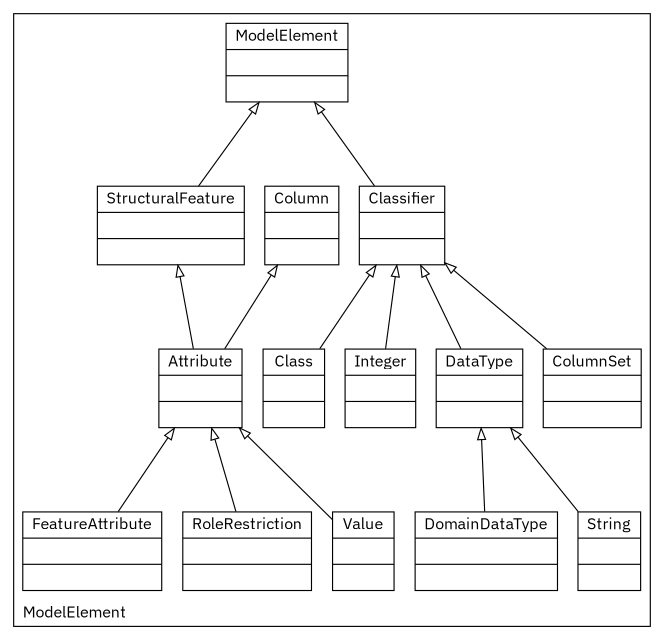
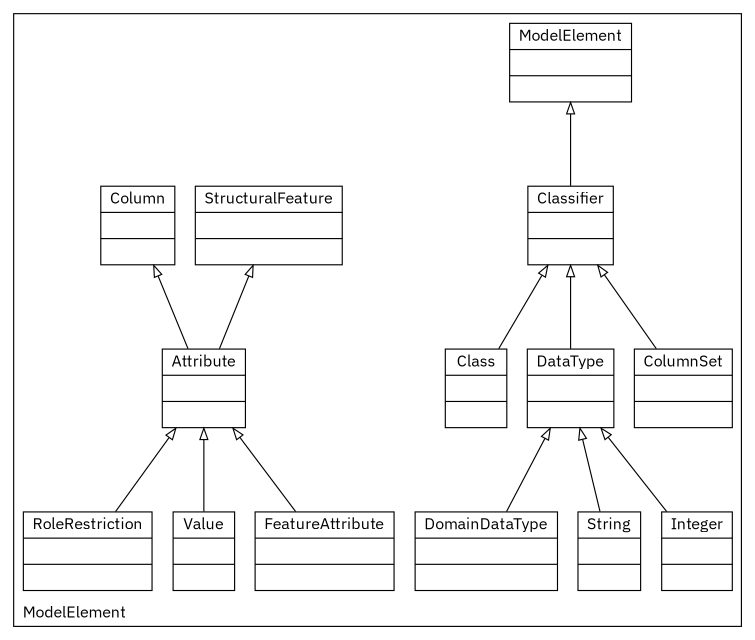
(225, 149) -> none
(390, 313) -> (638, 475)
